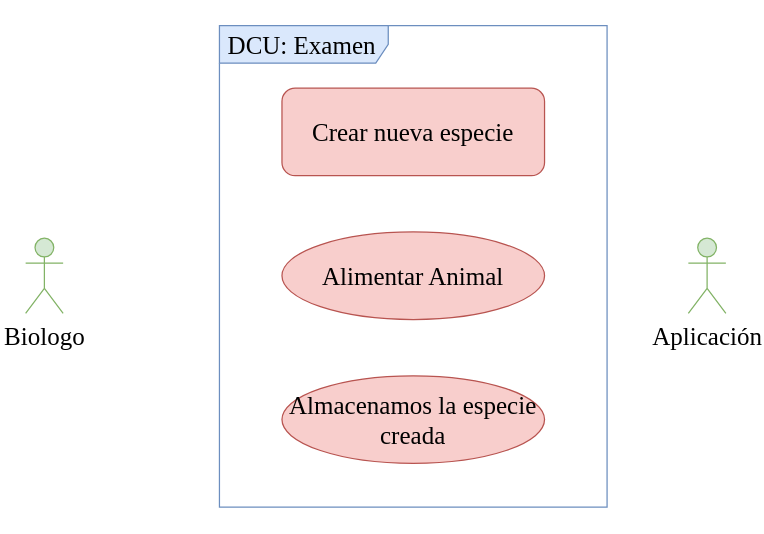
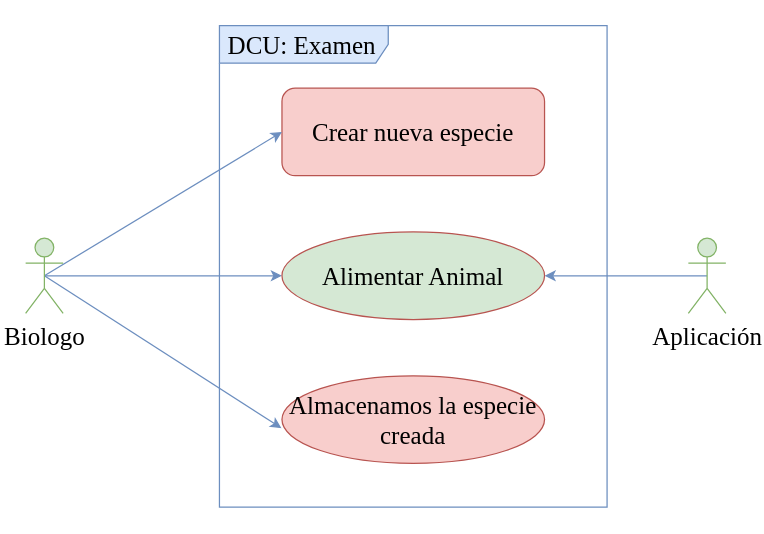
none -> (170, 200)
none -> (162, 276)
(413, 276) -> (413, 276)
none -> (628, 276)
none -> (161, 350)
